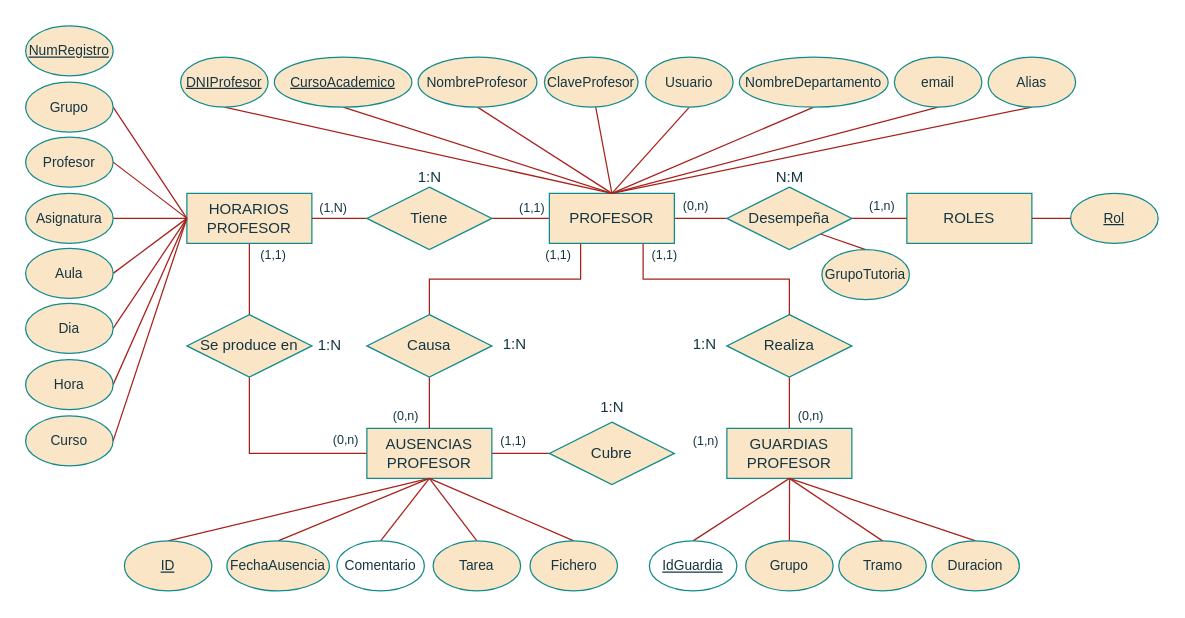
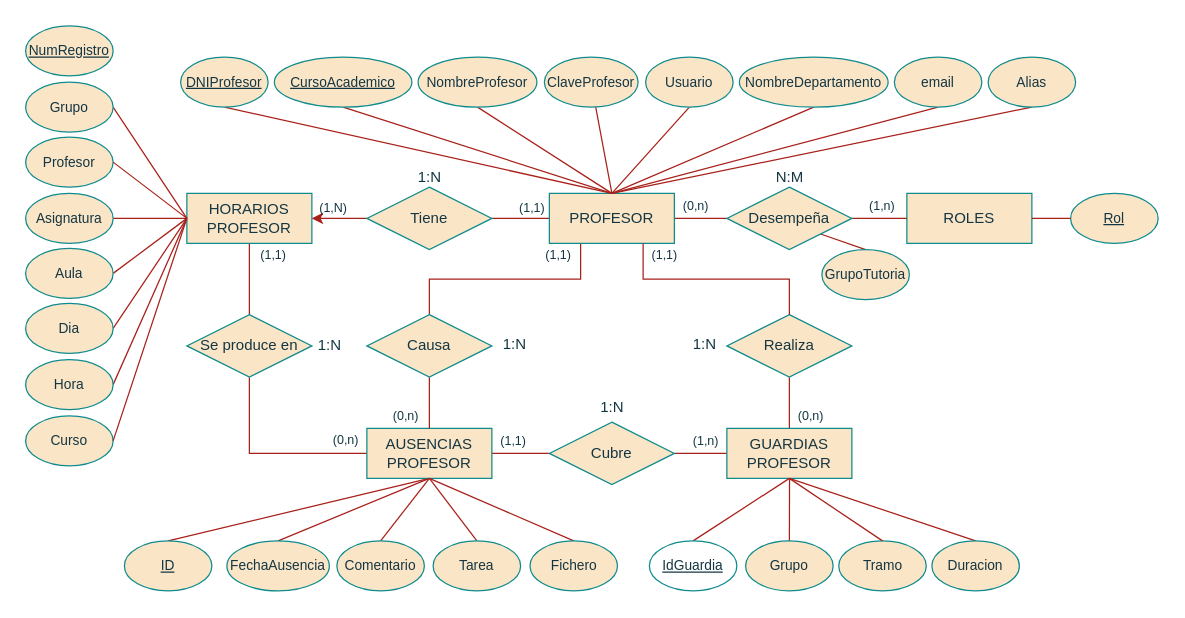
(318, 218) -> (322, 218)
none -> (701, 453)
(381, 566) -> (381, 566)
